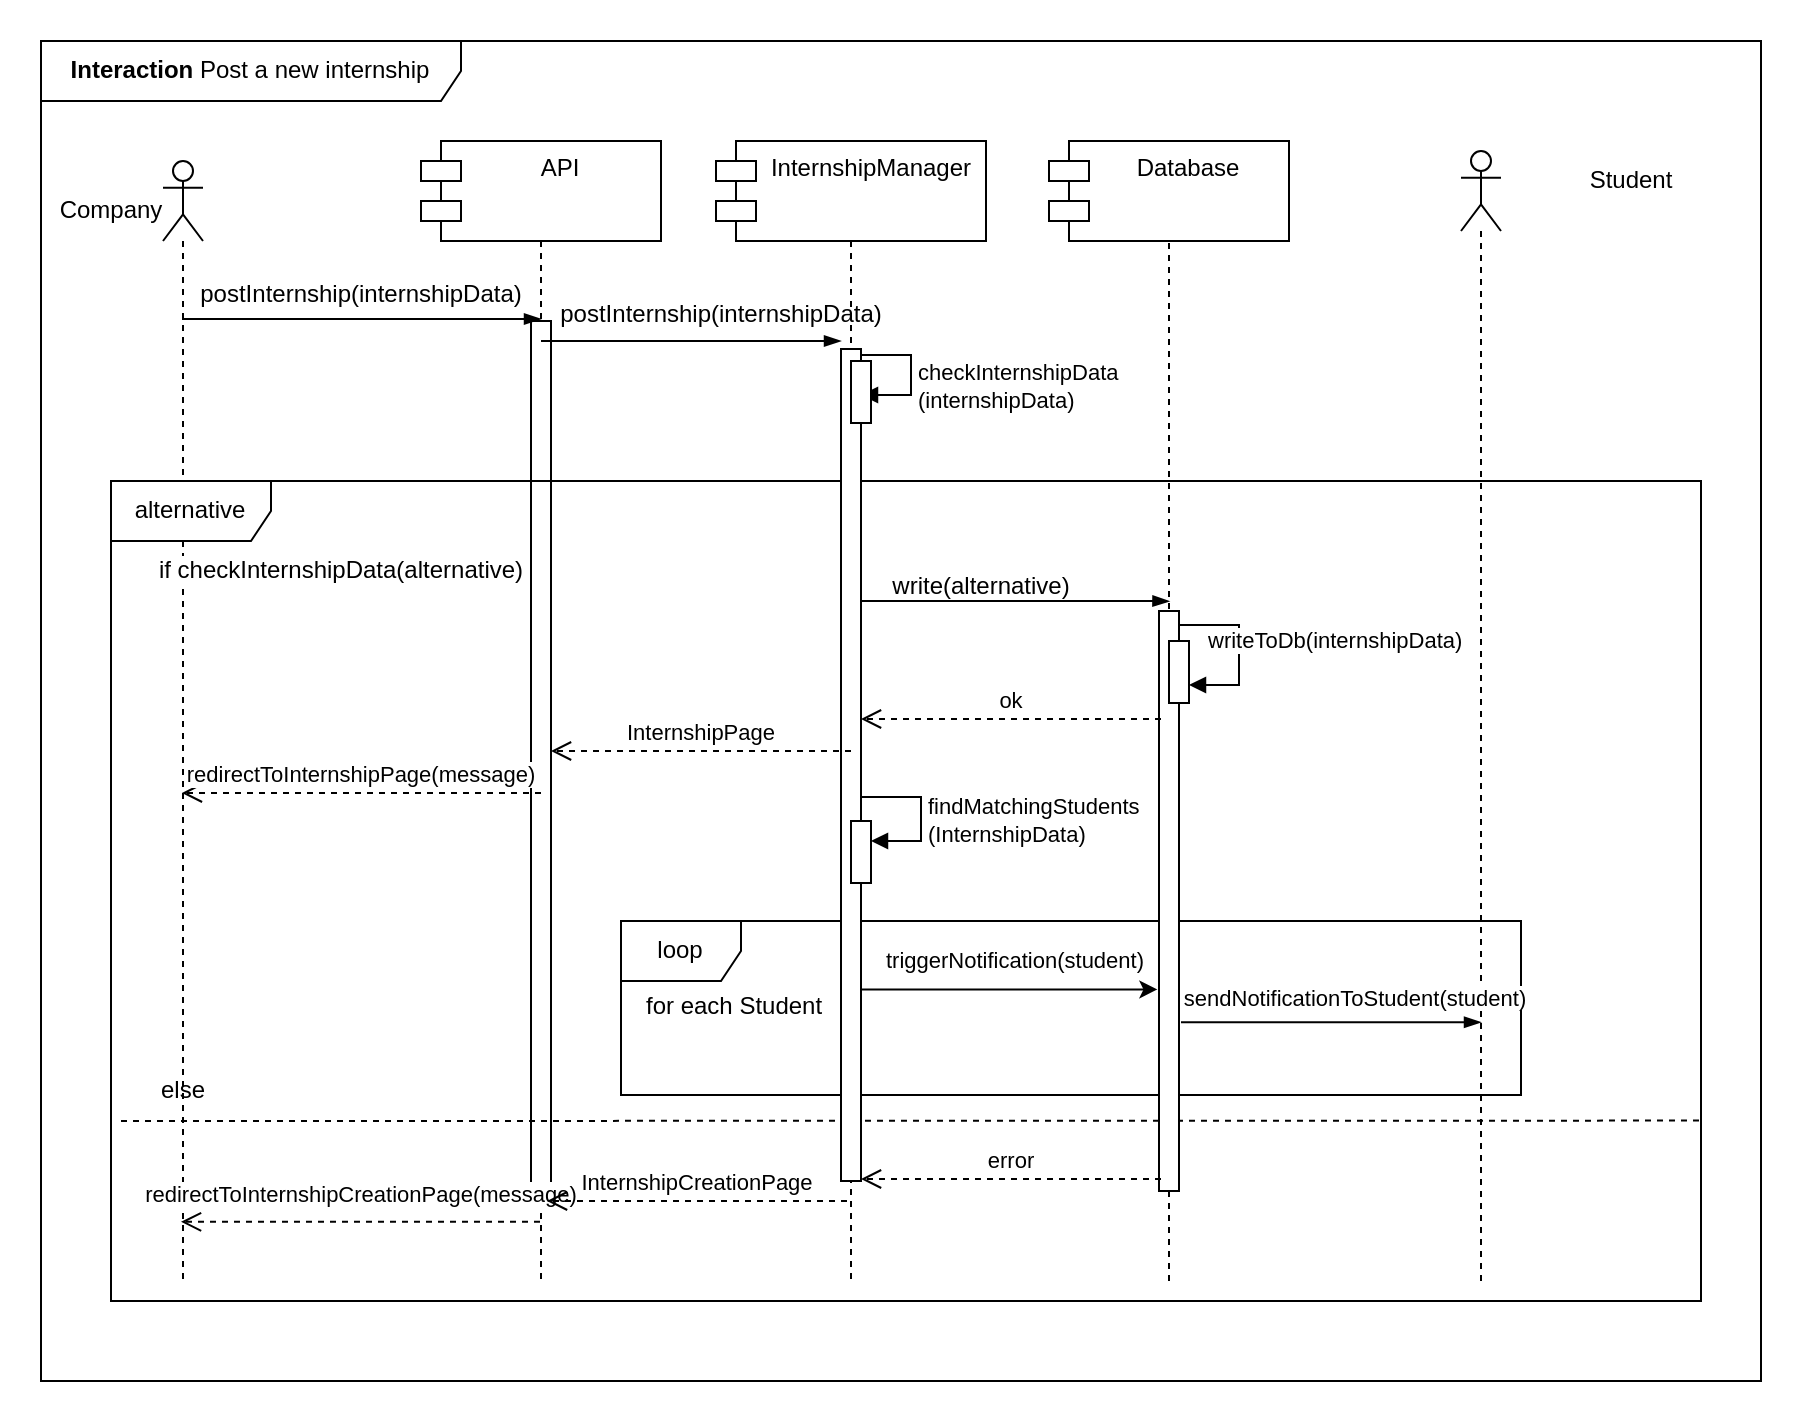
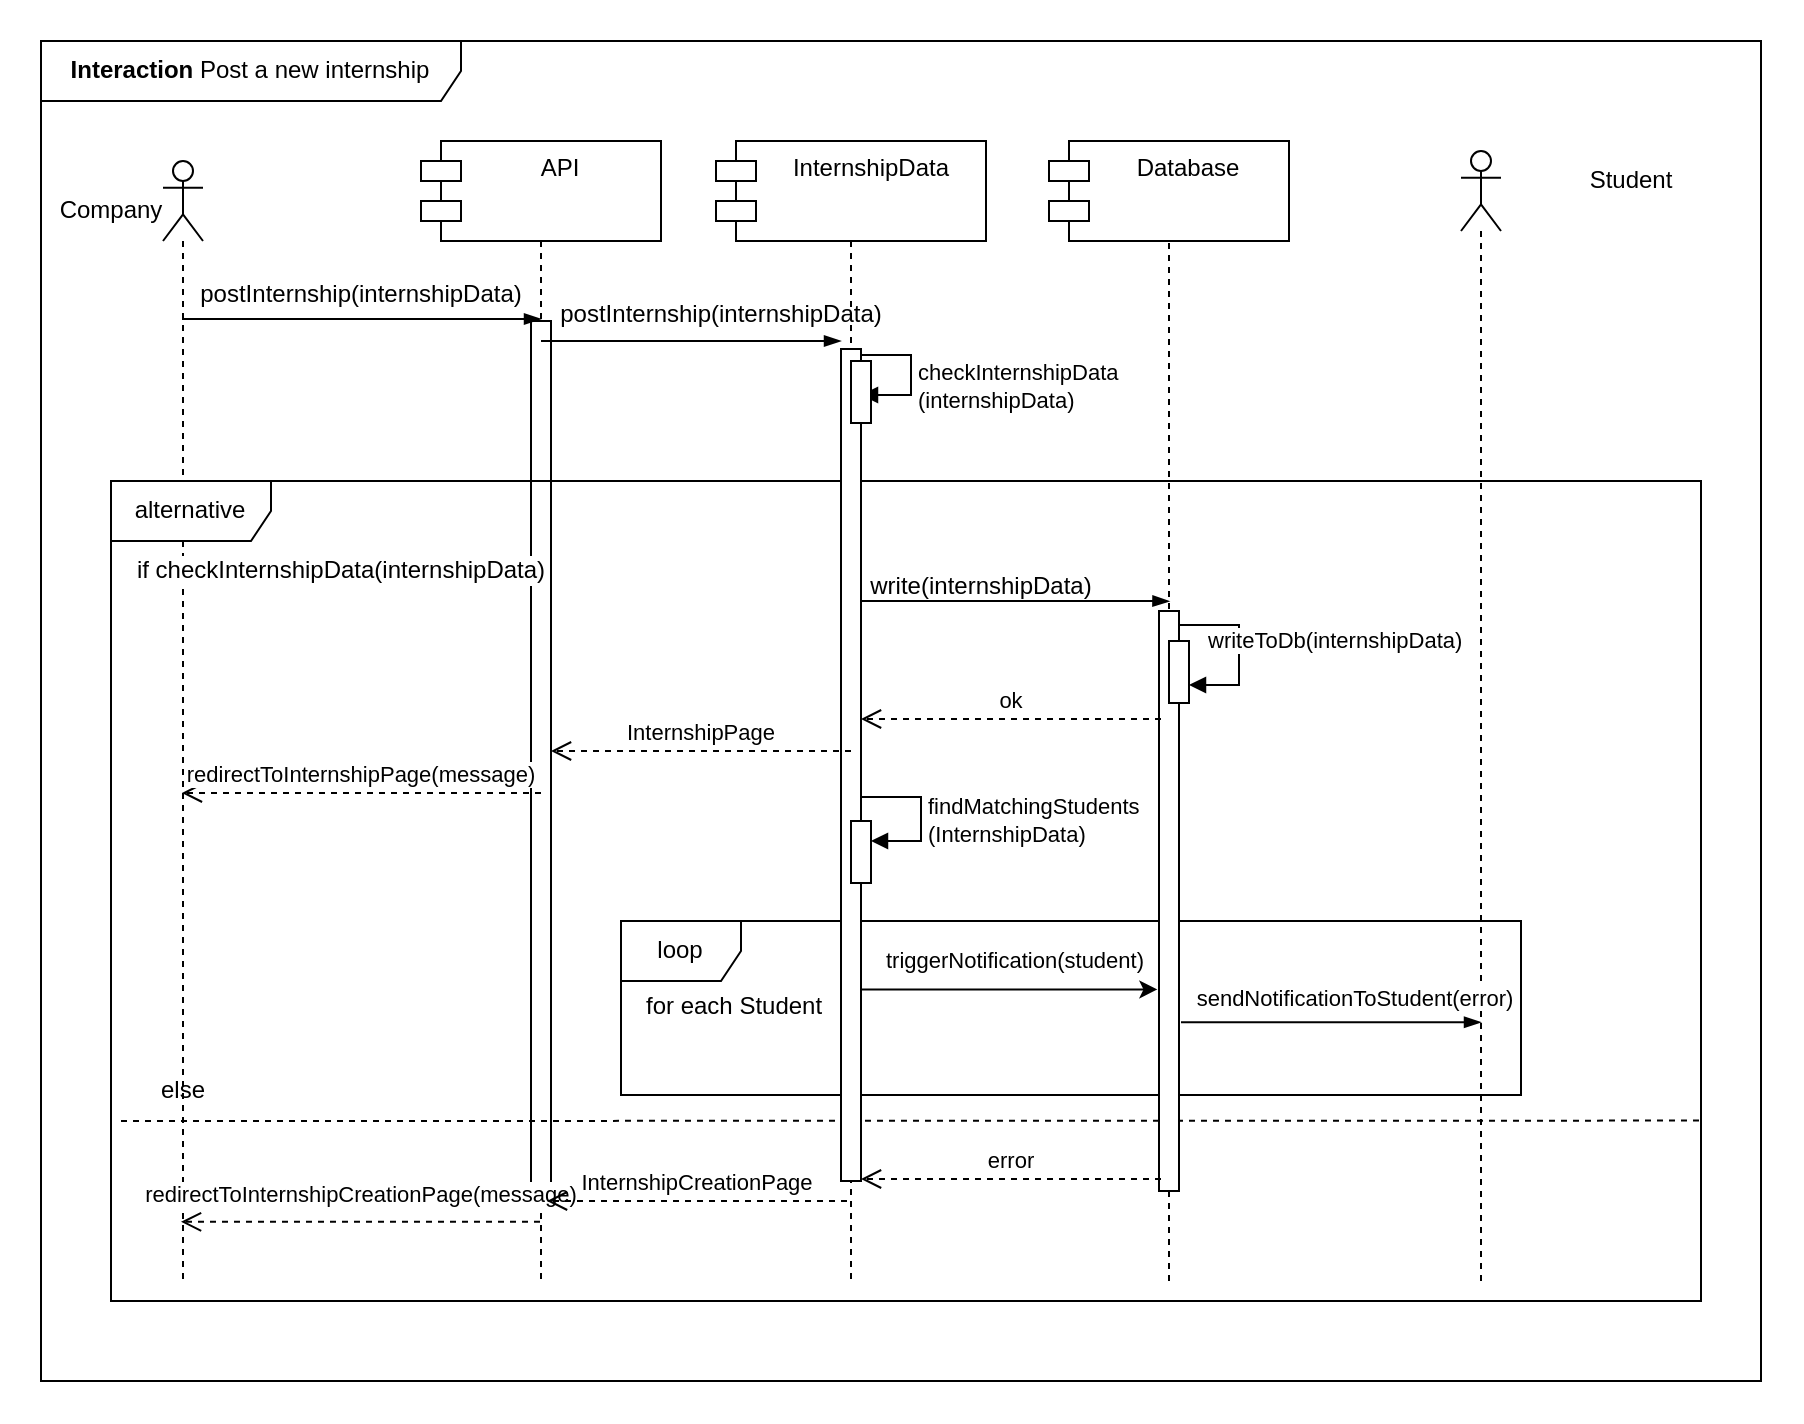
(872, 169) -> (872, 169)
(342, 571) -> (342, 571)
(982, 587) -> (982, 587)
(1356, 999) -> (1356, 999)
